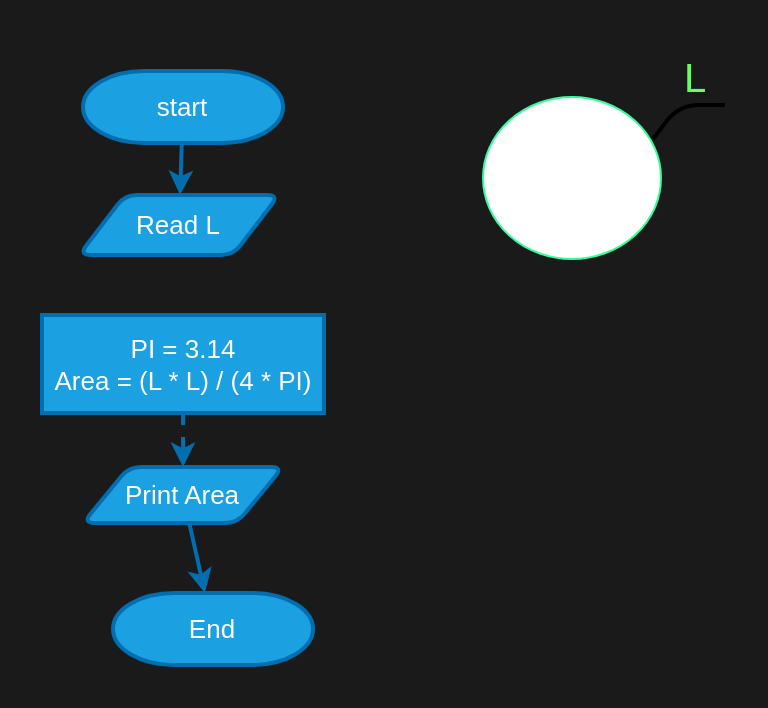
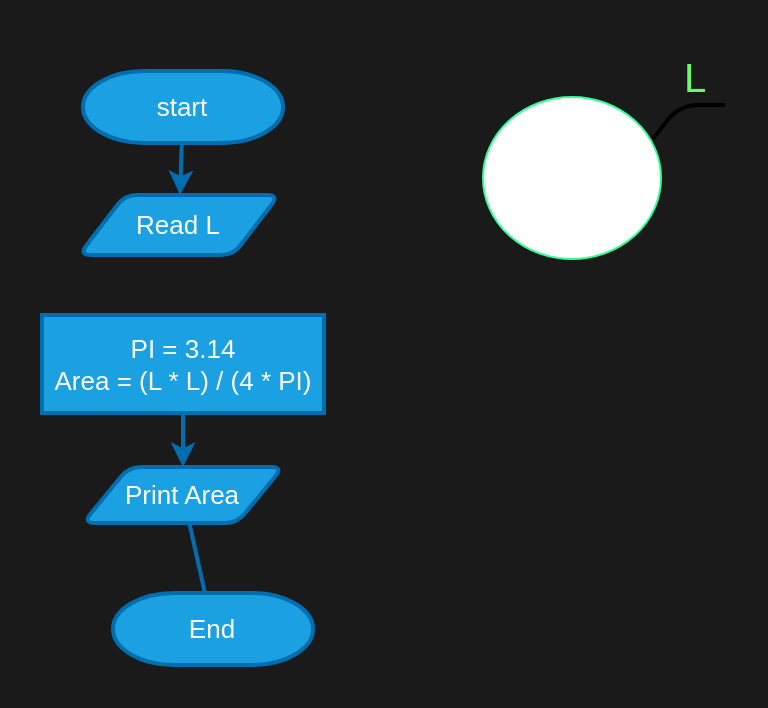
(183, 430) -> (183, 430)
(201, 574) -> (202, 580)
